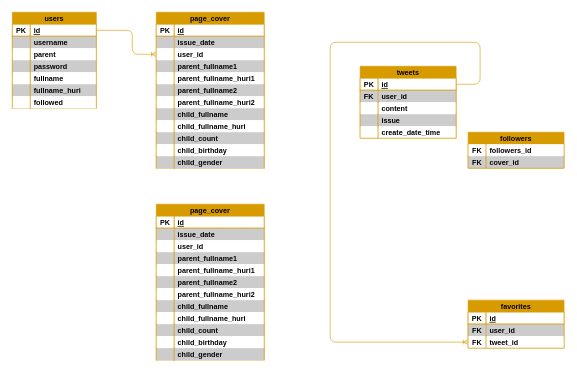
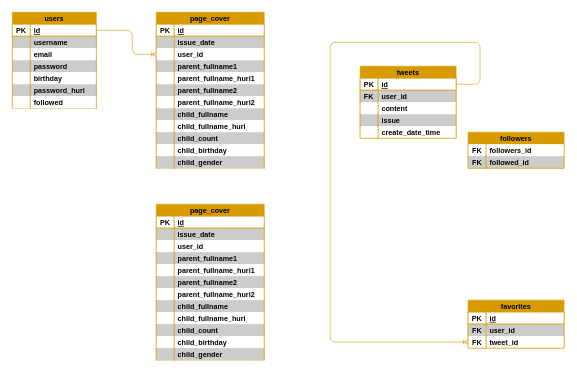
(46, 55) -> (42, 55)
(48, 79) -> (49, 79)
(57, 91) -> (59, 91)
(505, 163) -> (509, 163)
